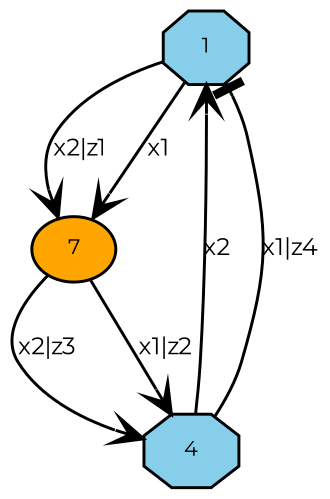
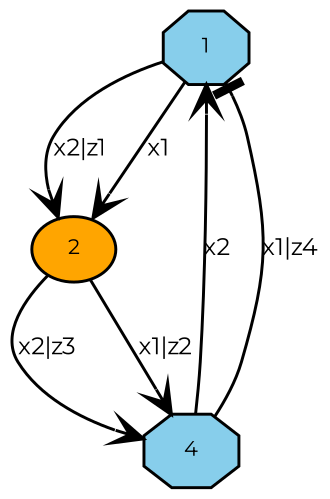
(74, 249) -> (74, 249)
